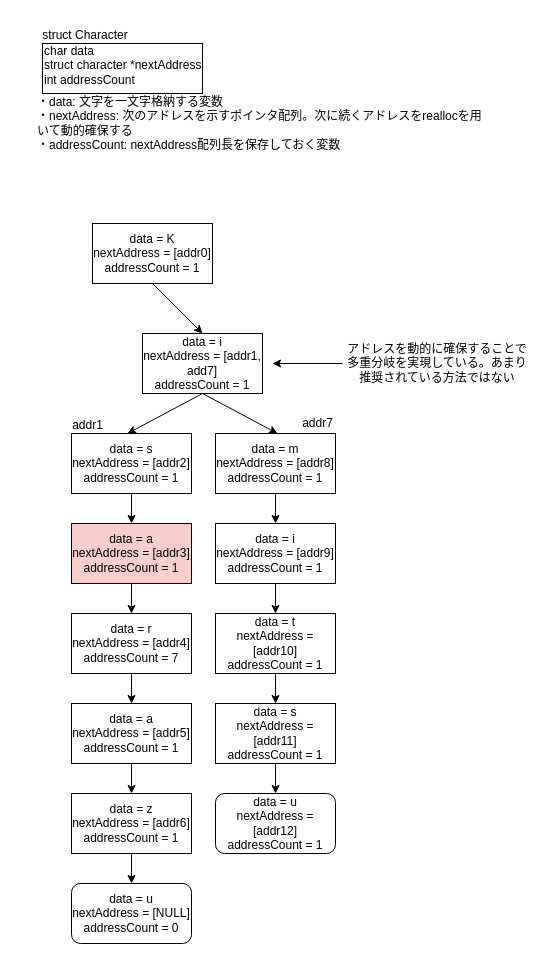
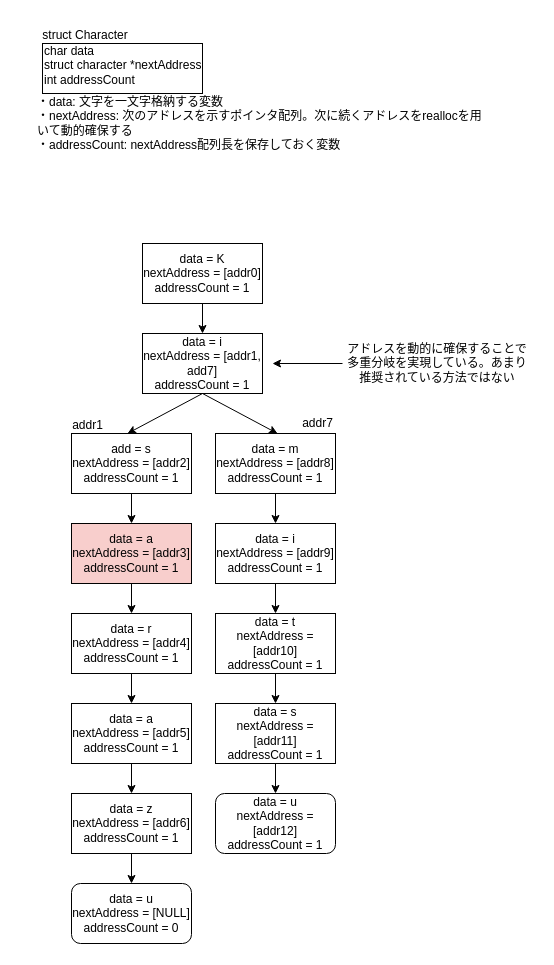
(153, 254) -> (203, 274)
(132, 464) -> (132, 464)
(132, 644) -> (132, 644)
